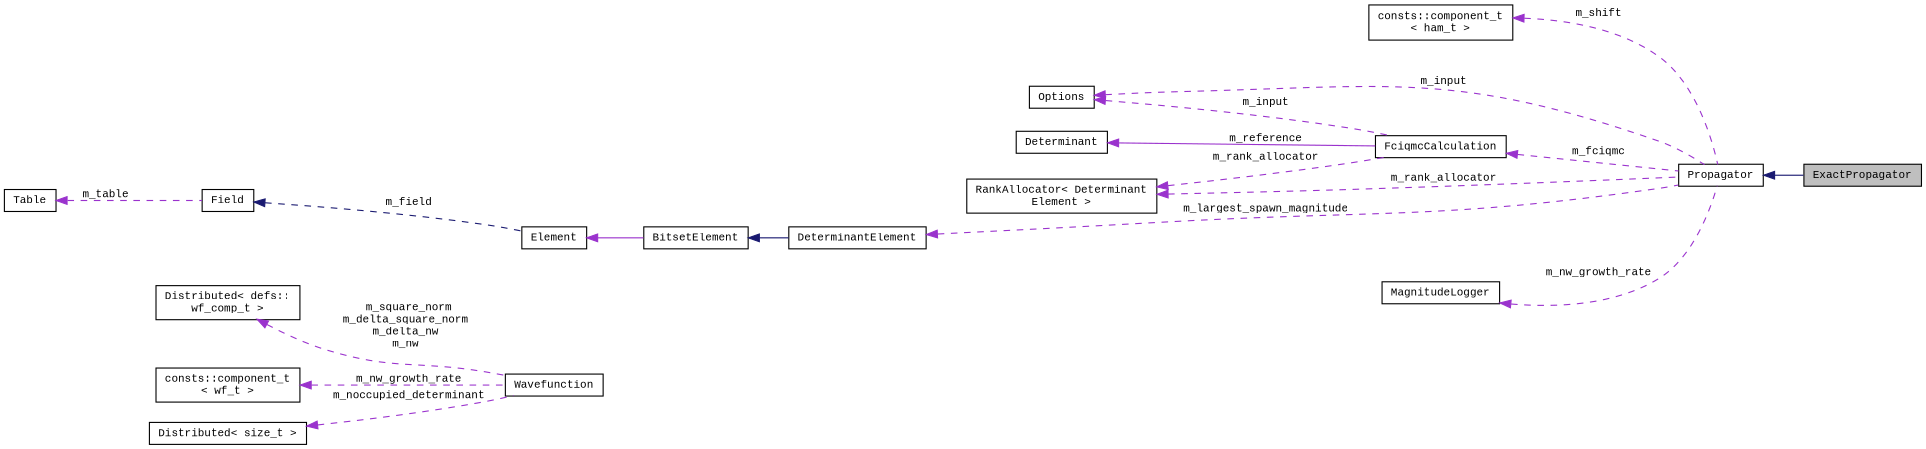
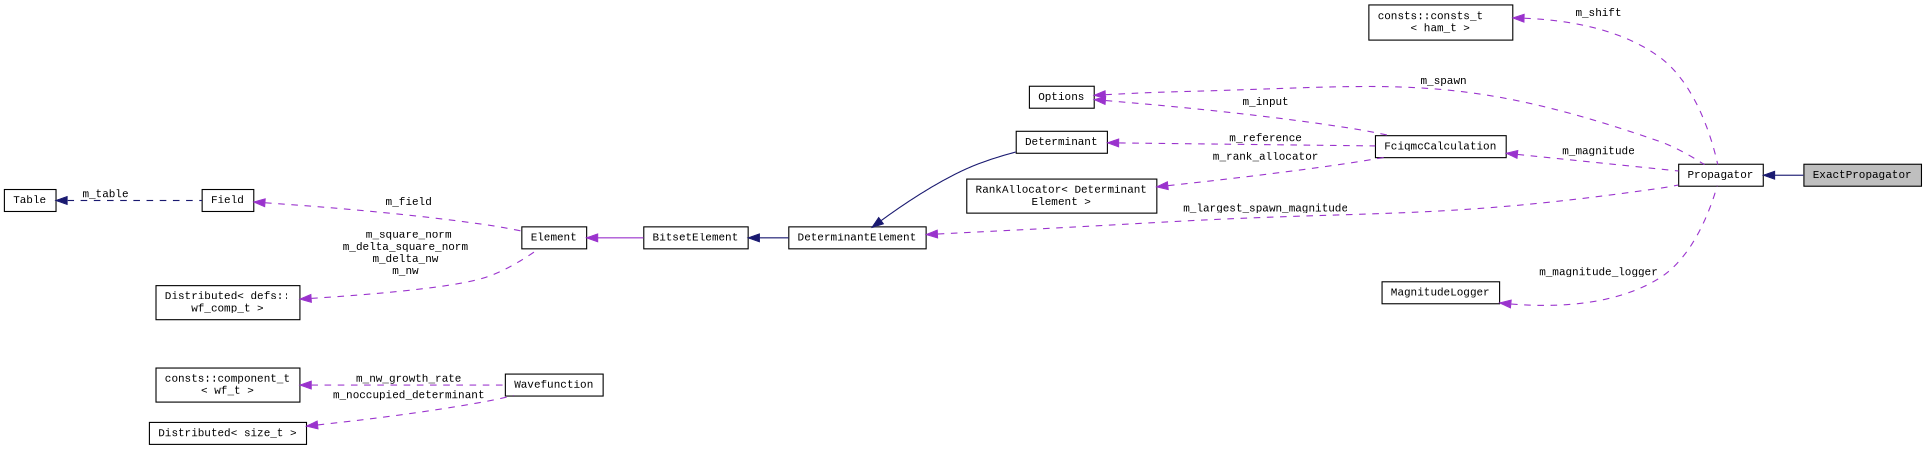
(1441, 23) -> (1441, 23)
(1441, 81) -> (1441, 81)
(1247, 144) -> (1247, 144)
(1596, 152) -> (1596, 152)
none -> (945, 180)
(1423, 187) -> none
(135, 200) -> (135, 200)
(394, 214) -> (394, 214)
(1596, 272) -> (1596, 272)
(383, 362) -> (429, 288)
